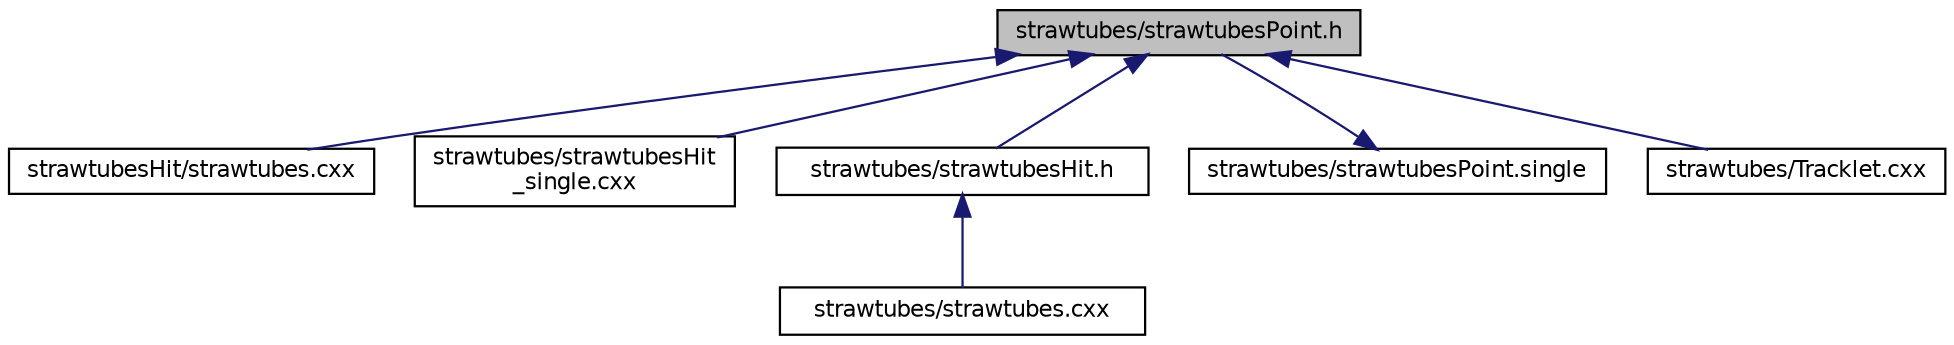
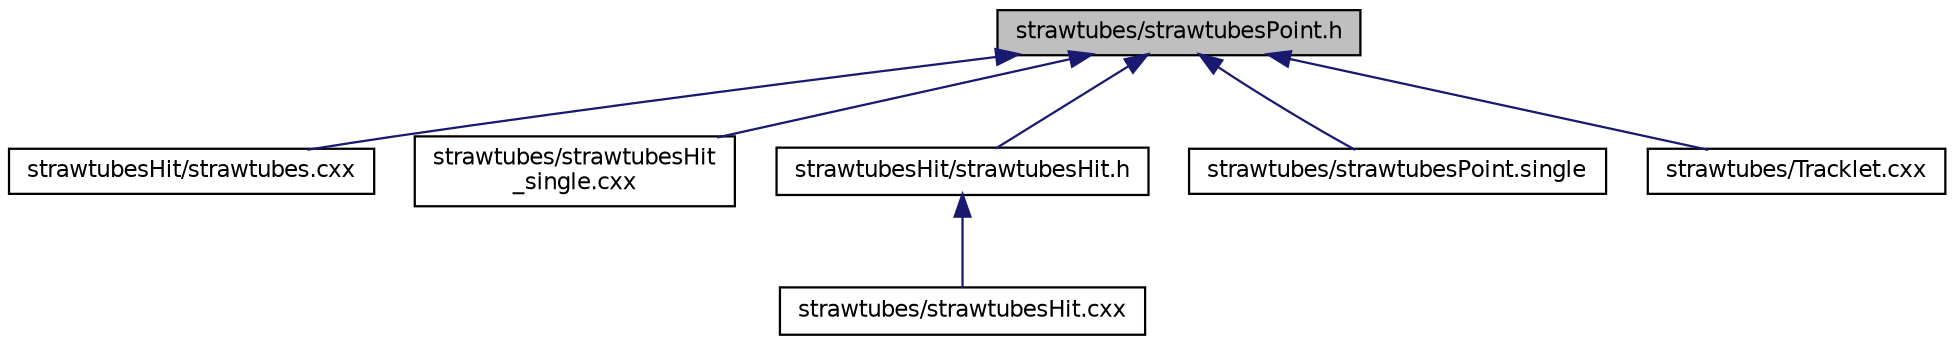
(1290, 94) -> (1286, 110)
(963, 171) -> (963, 171)
(963, 311) -> (963, 311)
